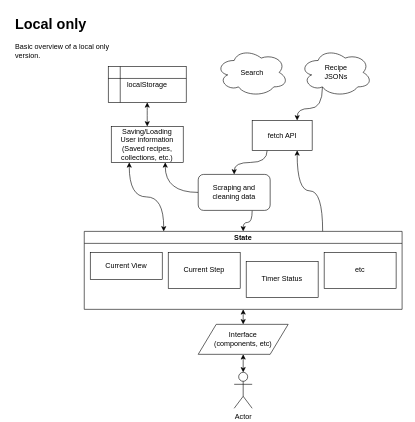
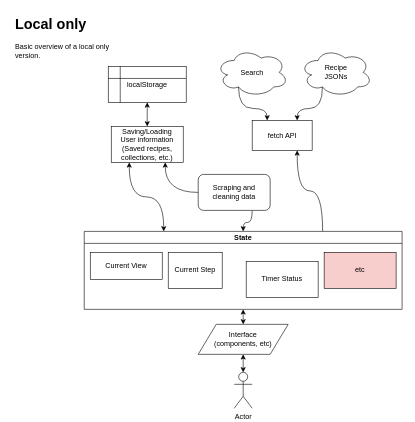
none -> (246, 106)
(251, 162) -> none
(204, 270) -> (195, 270)
(360, 270) -> (360, 270)
